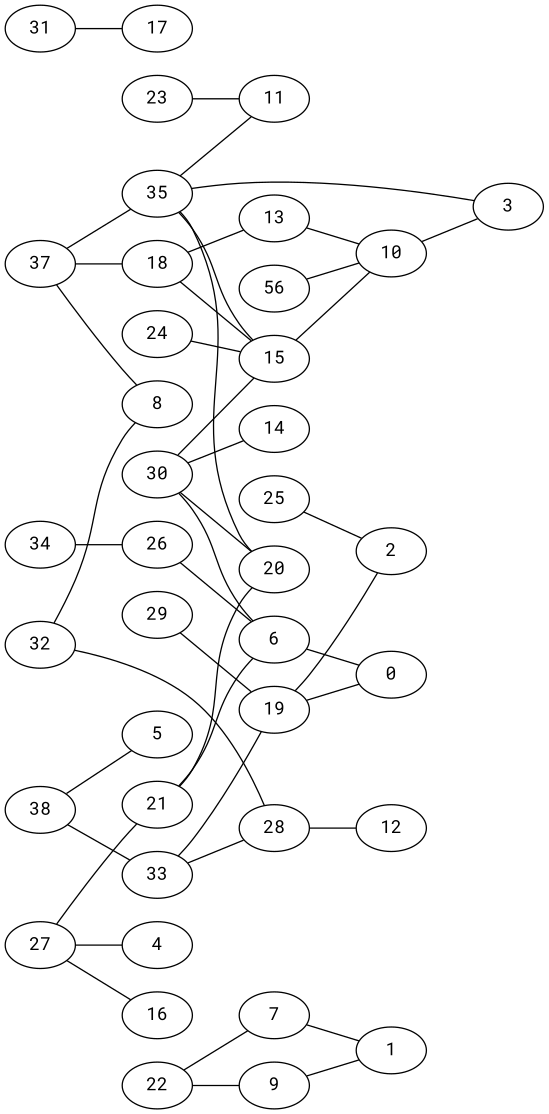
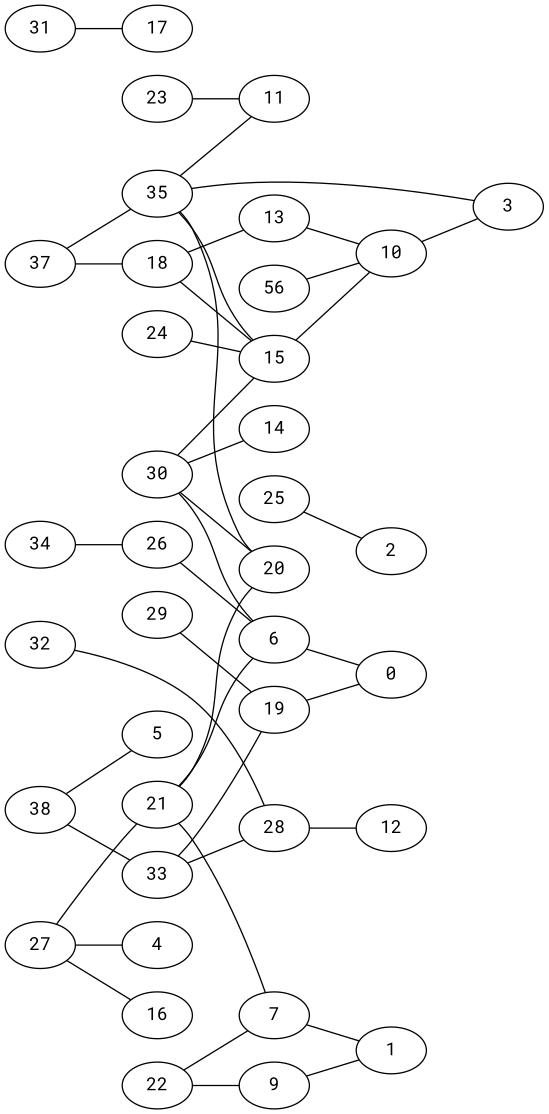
(157, 404) -> none
(339, 634) -> none
none -> (229, 904)
